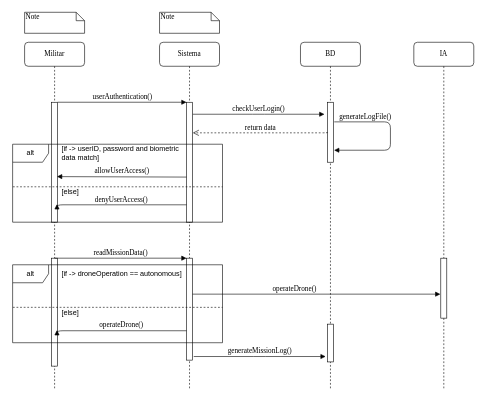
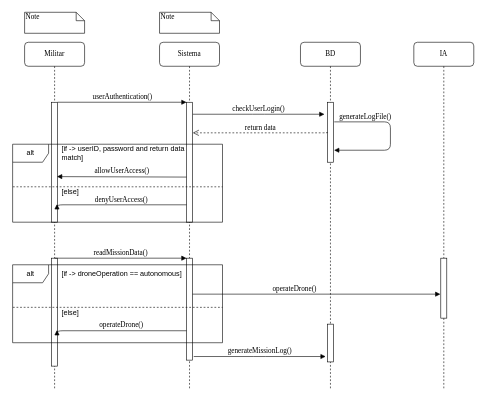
(124, 153) -> (124, 153)
